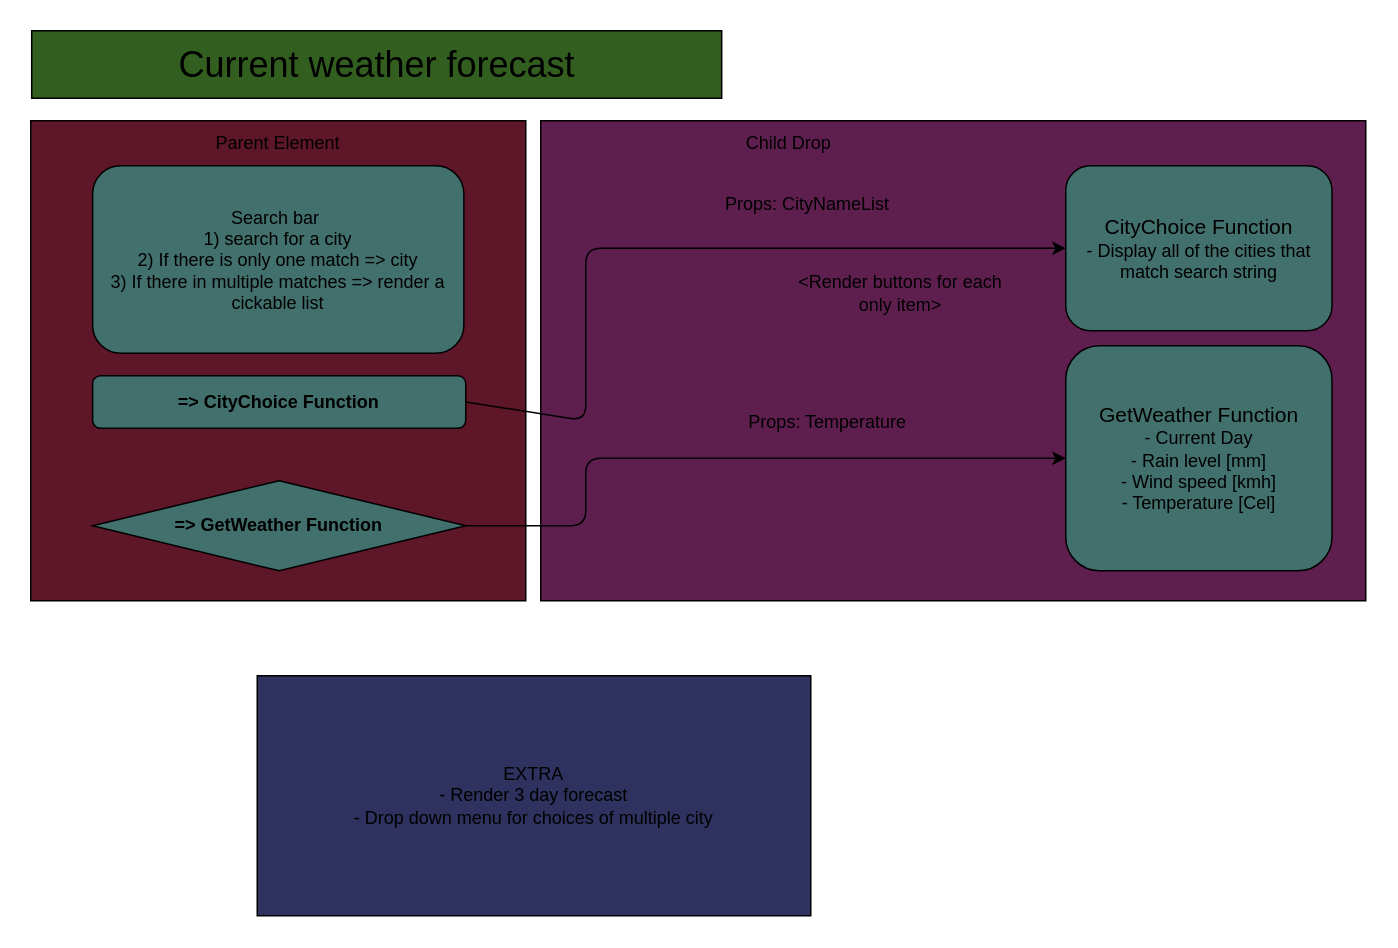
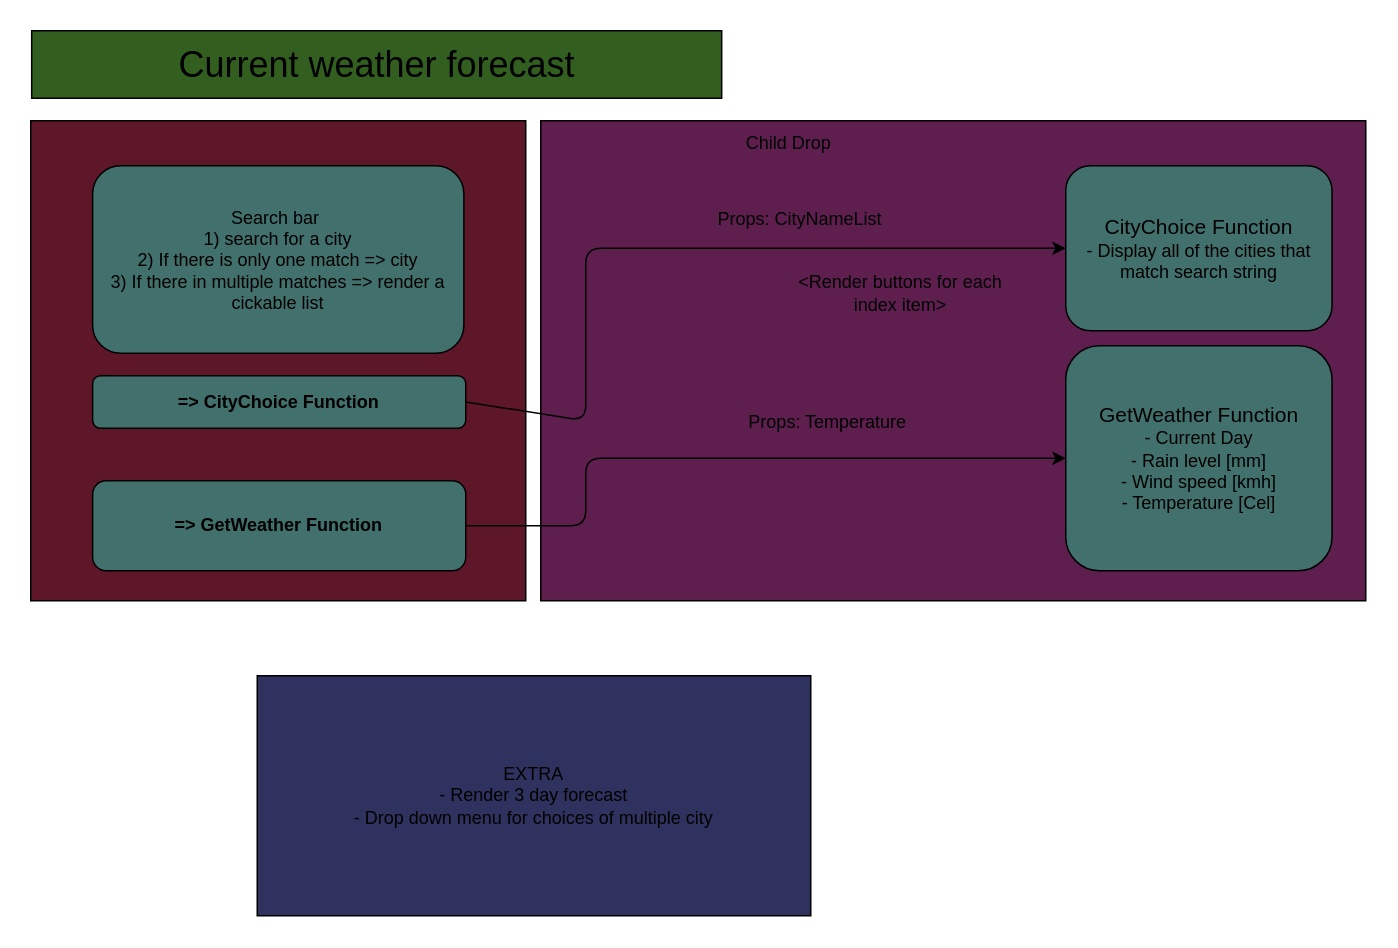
(278, 143) -> none
(807, 203) -> (800, 218)
(901, 293) -> (901, 293)
(279, 526) -> (279, 526)
